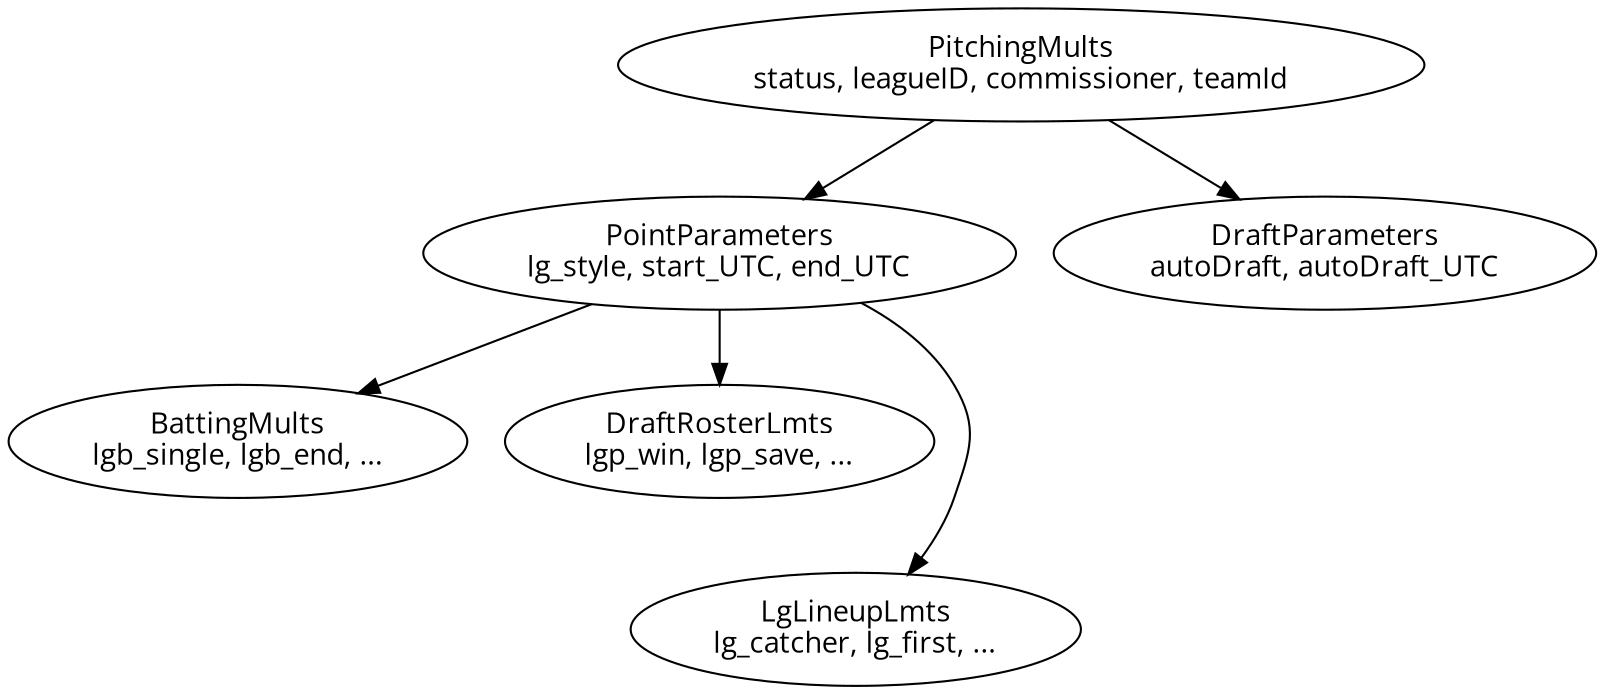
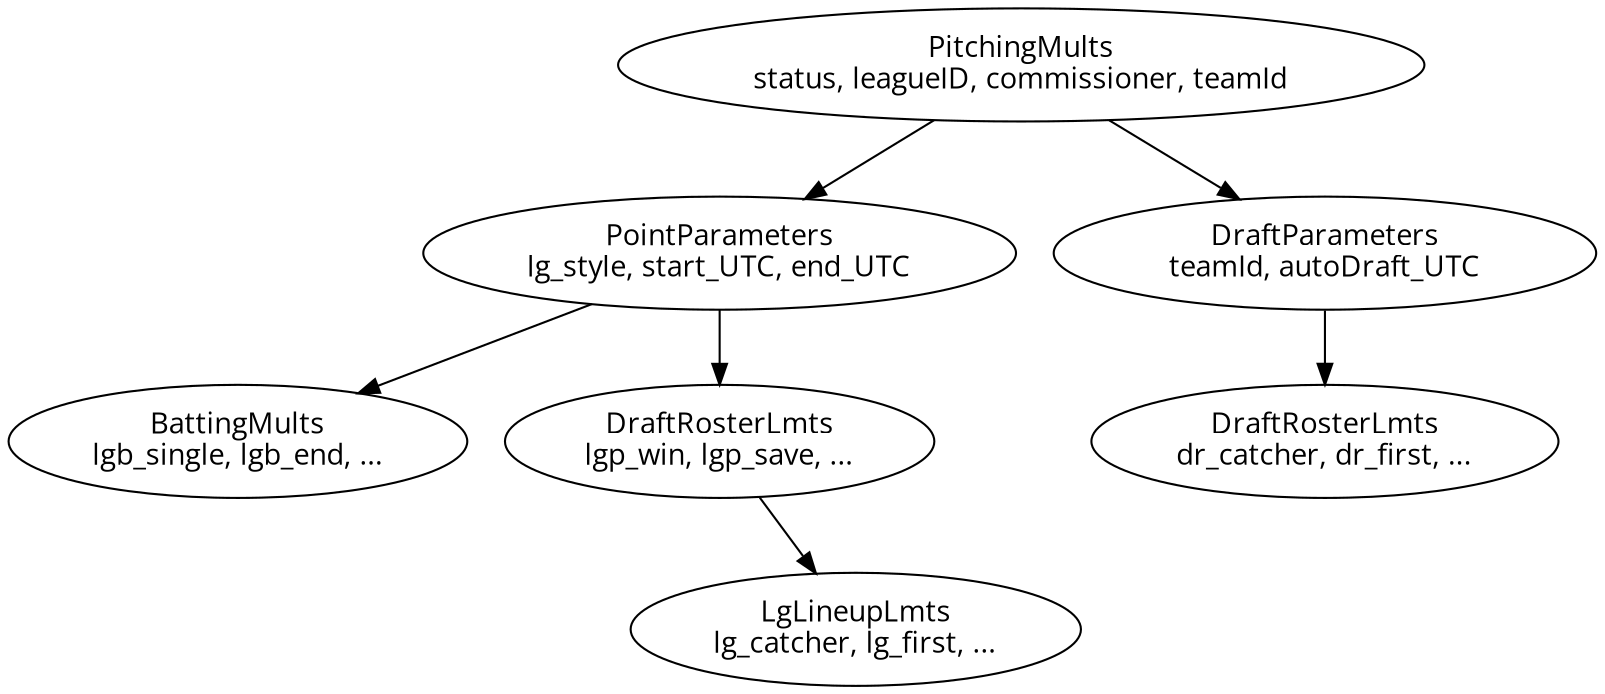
(1325, 253) -> (1325, 253)
(967, 413) -> (781, 527)
none -> (1325, 441)
